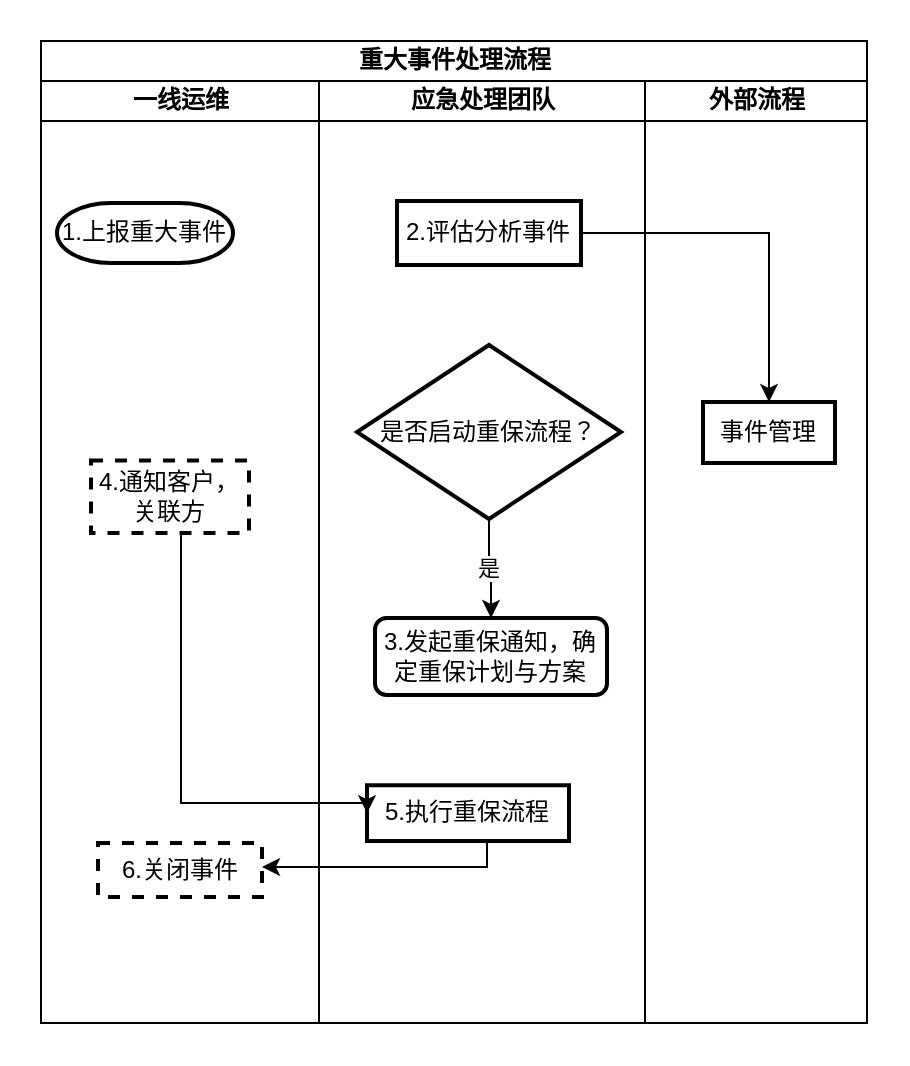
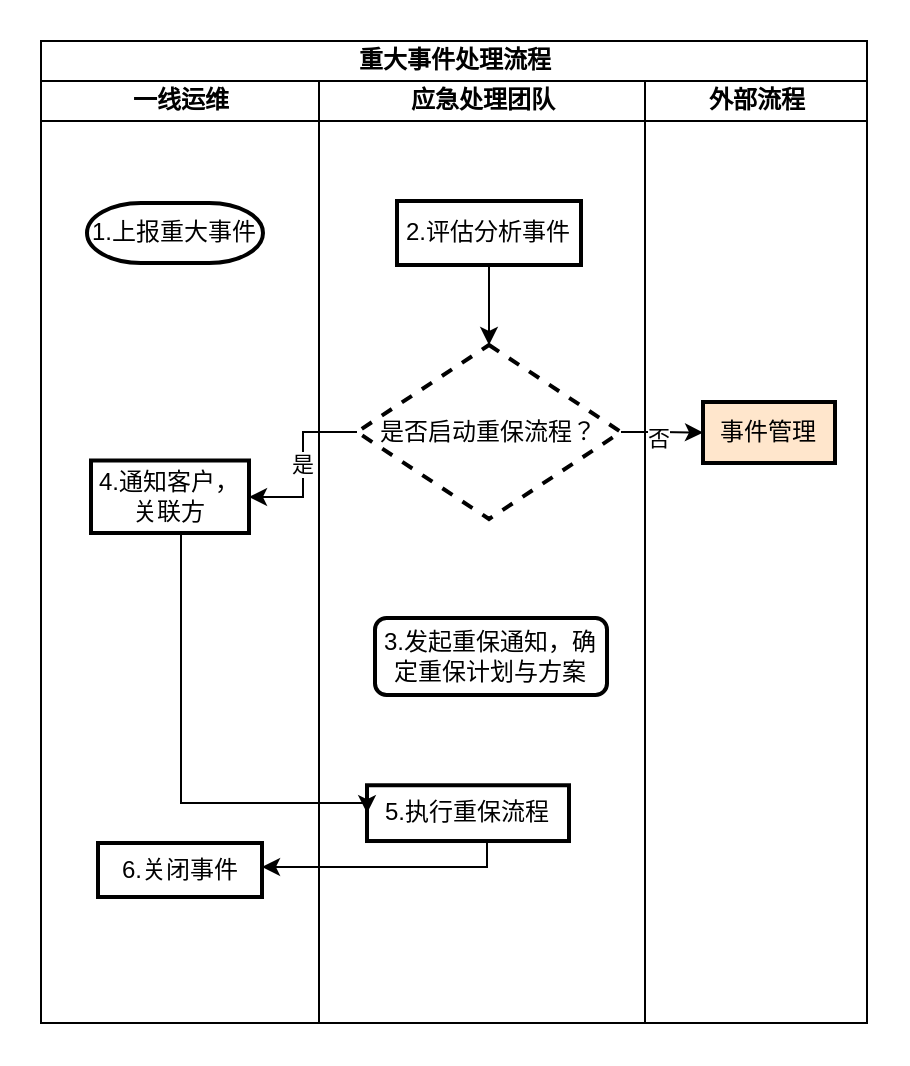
(145, 233) -> (175, 233)
(769, 251) -> (489, 298)
(489, 432) -> (489, 432)
none -> (669, 432)
(769, 433) -> (769, 433)
(170, 497) -> (170, 497)
(489, 563) -> (303, 479)
(180, 870) -> (180, 870)
